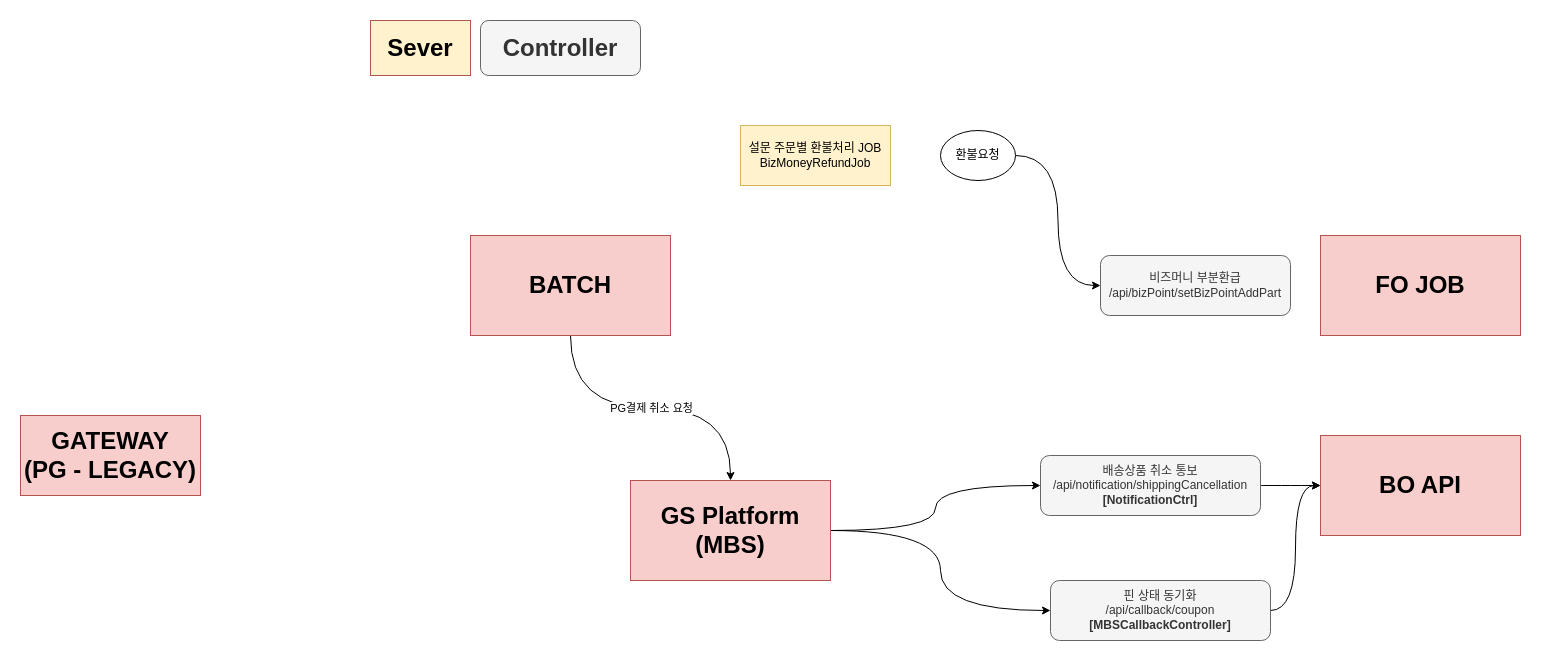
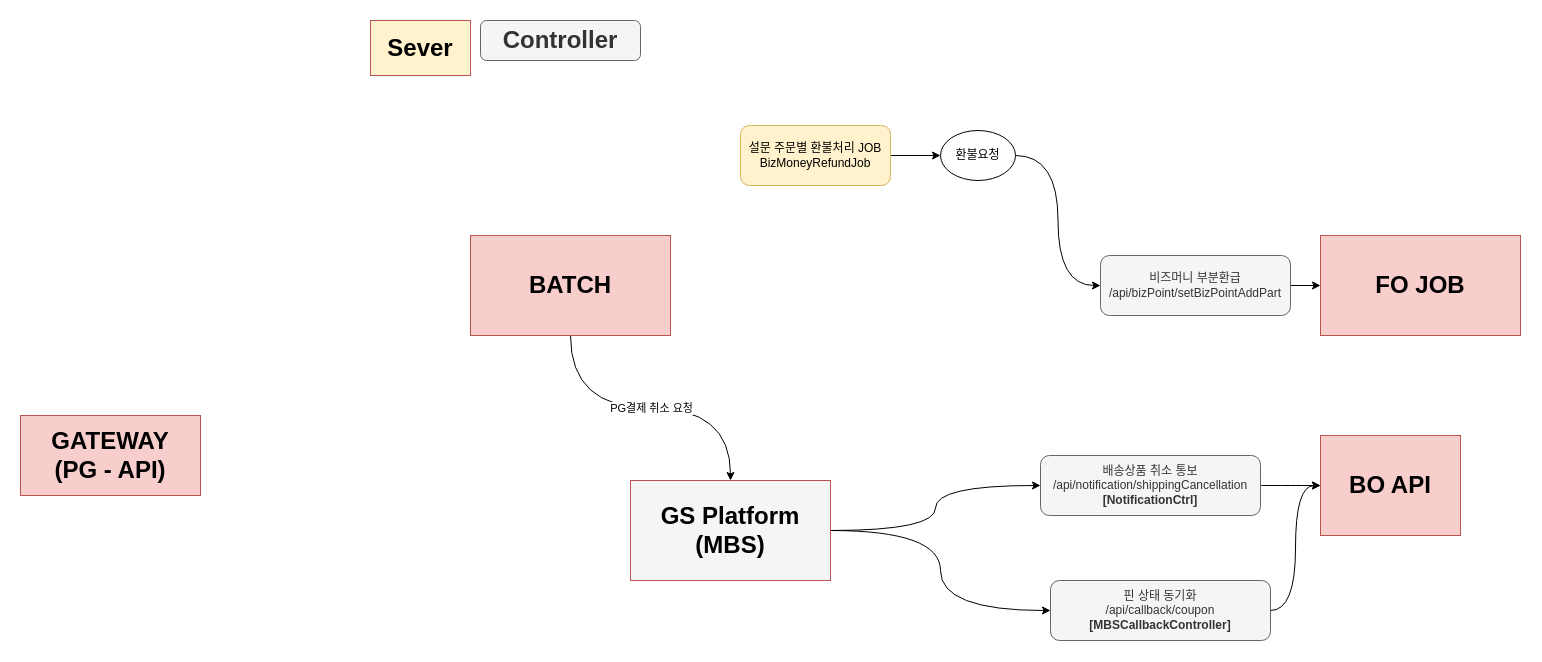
(561, 48) -> (561, 41)
(816, 156) -> (816, 156)
none -> (912, 156)
none -> (1310, 286)
(111, 456) -> (111, 456)
(1421, 486) -> (1391, 486)
(731, 531) -> (731, 531)
